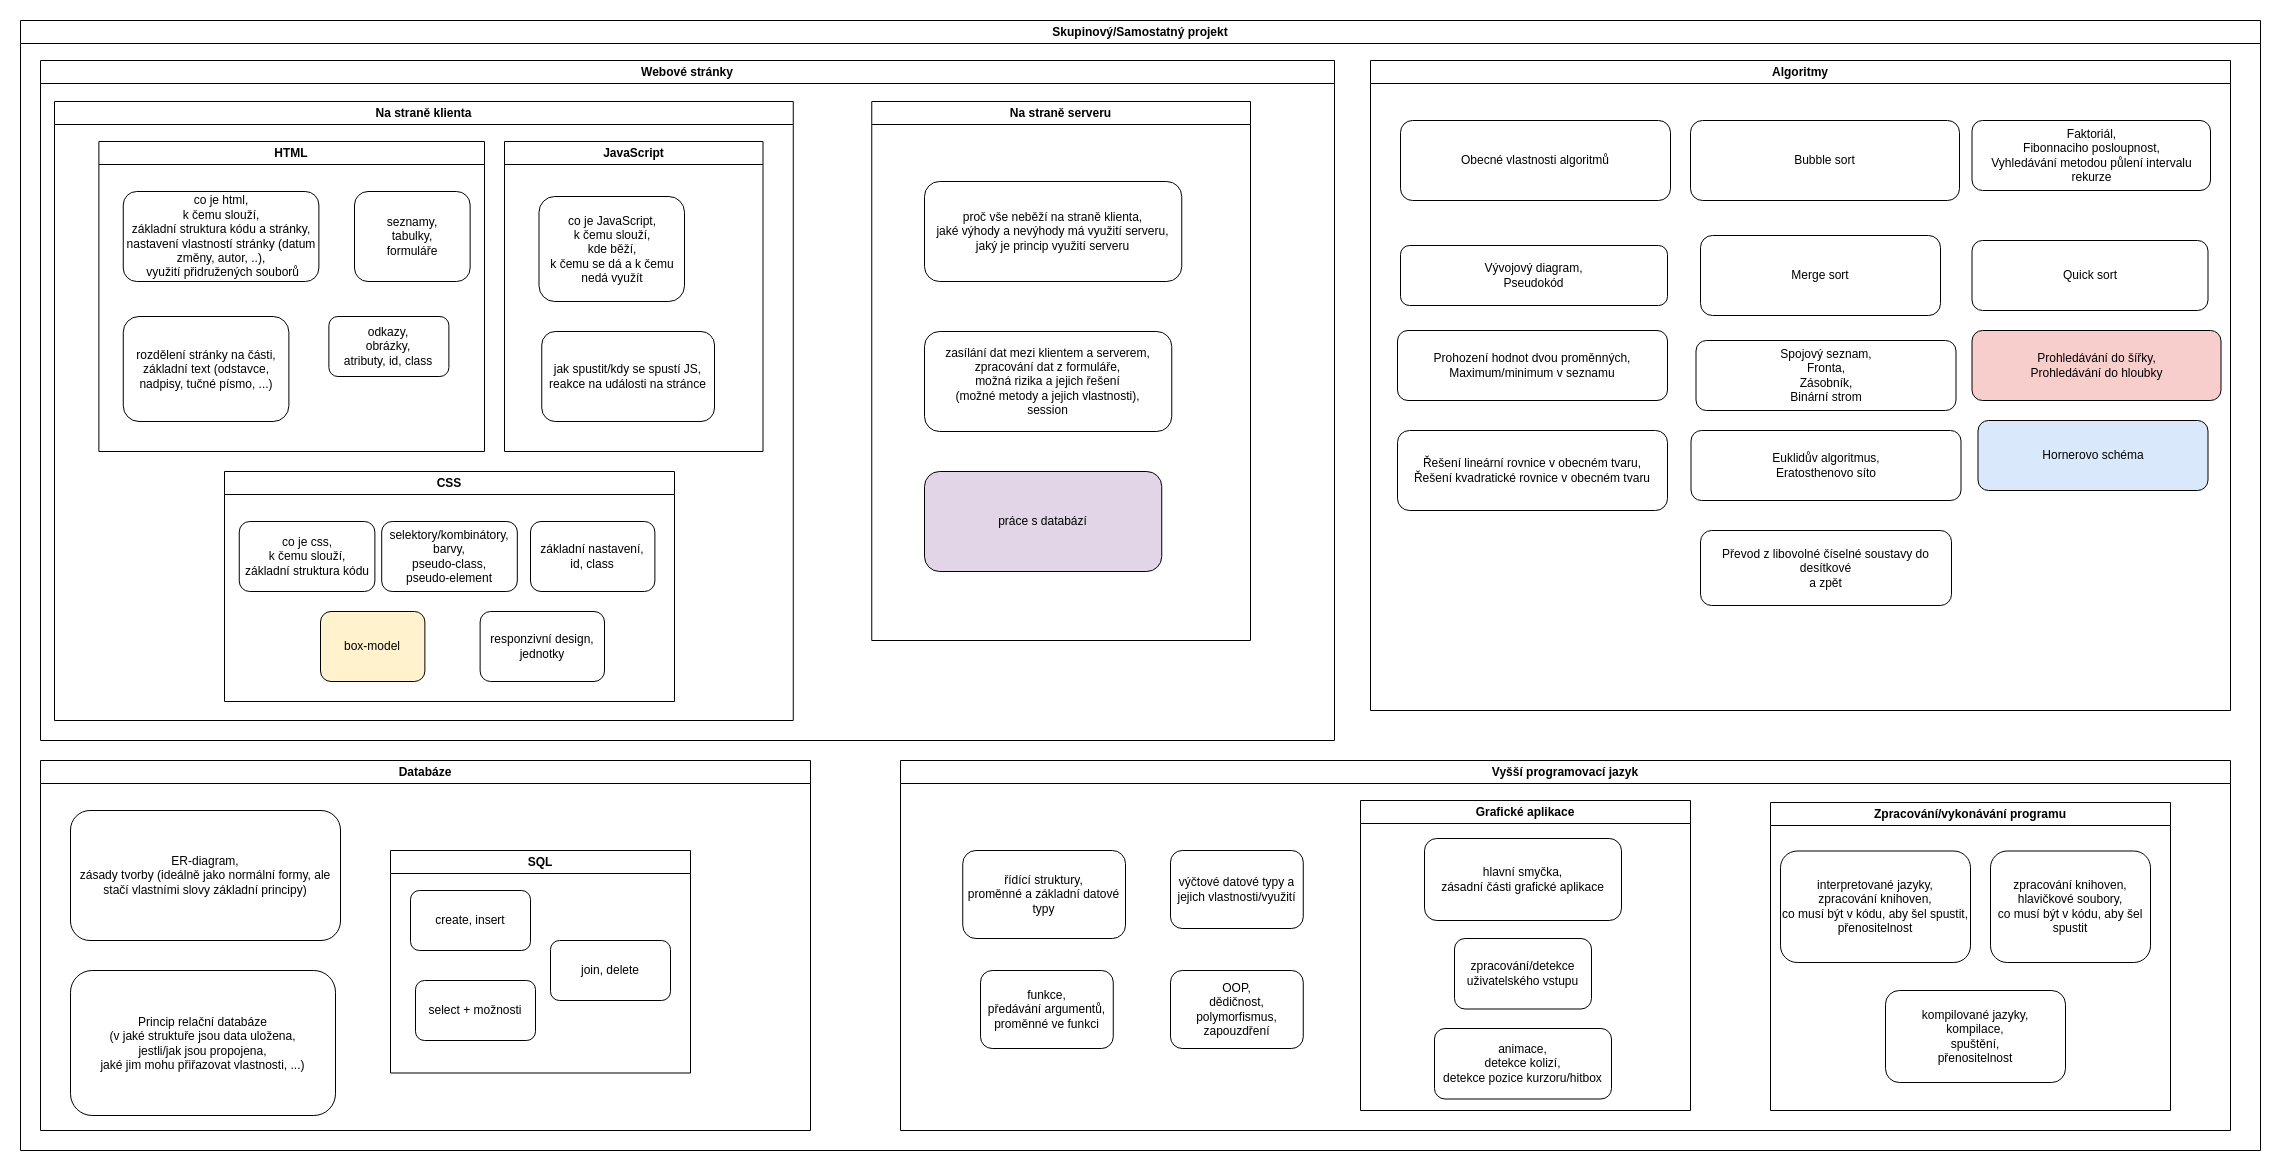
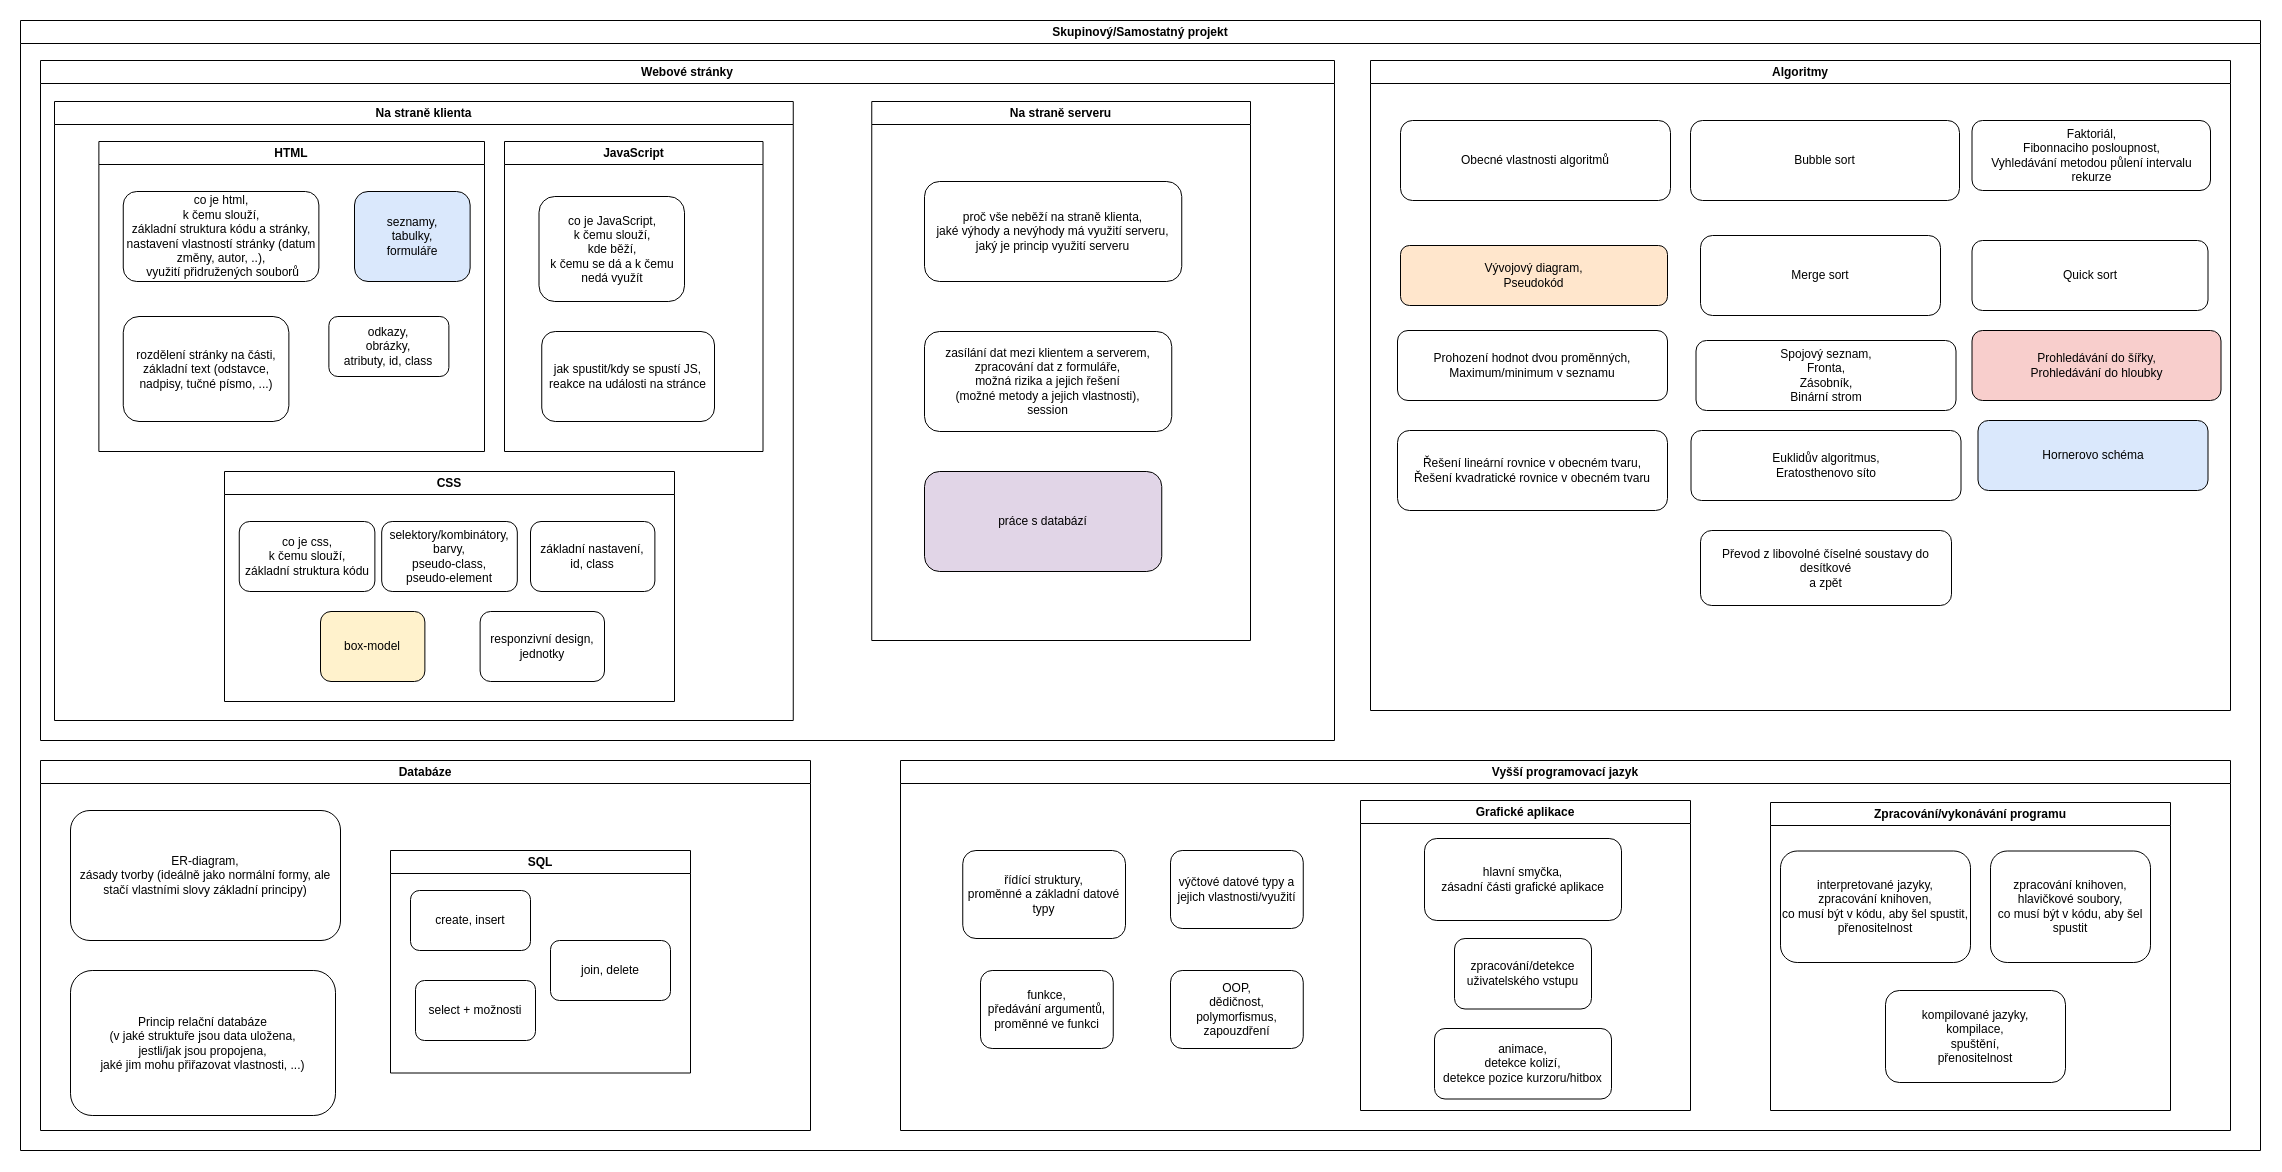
(412, 237) -> (412, 237)
(1534, 276) -> (1534, 276)
